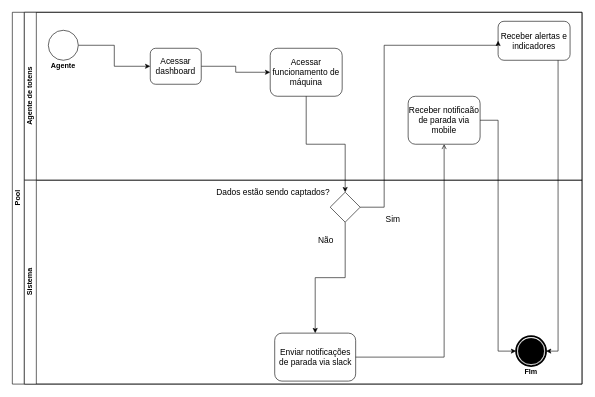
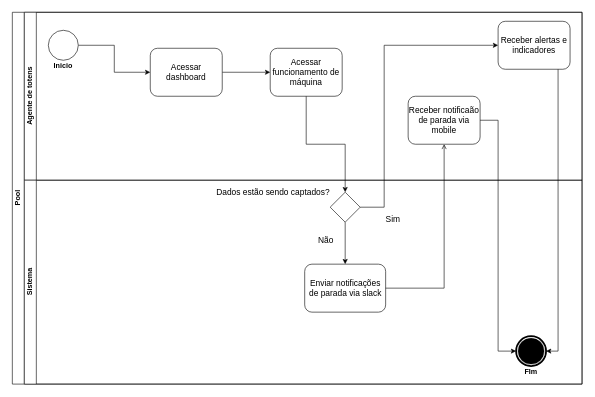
(534, 41) -> (534, 45)
(63, 66) -> (63, 66)
(176, 66) -> (186, 72)
(315, 357) -> (345, 288)
